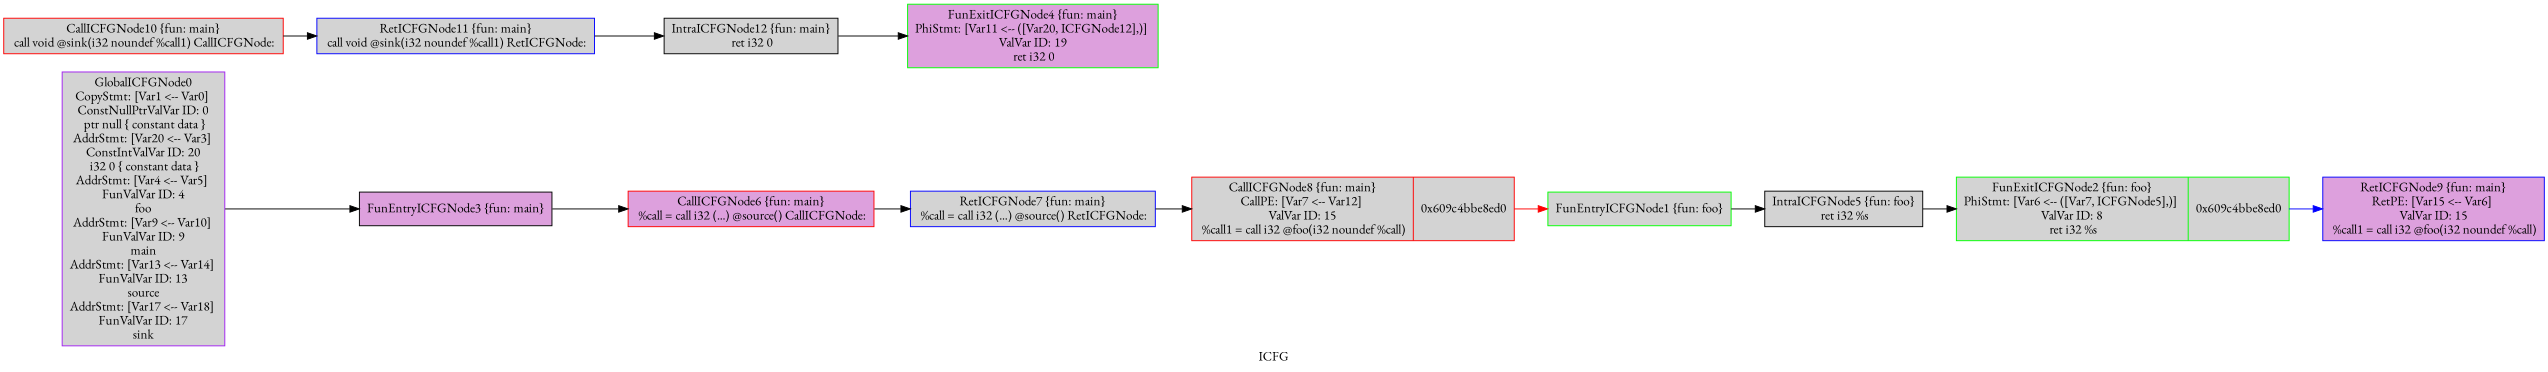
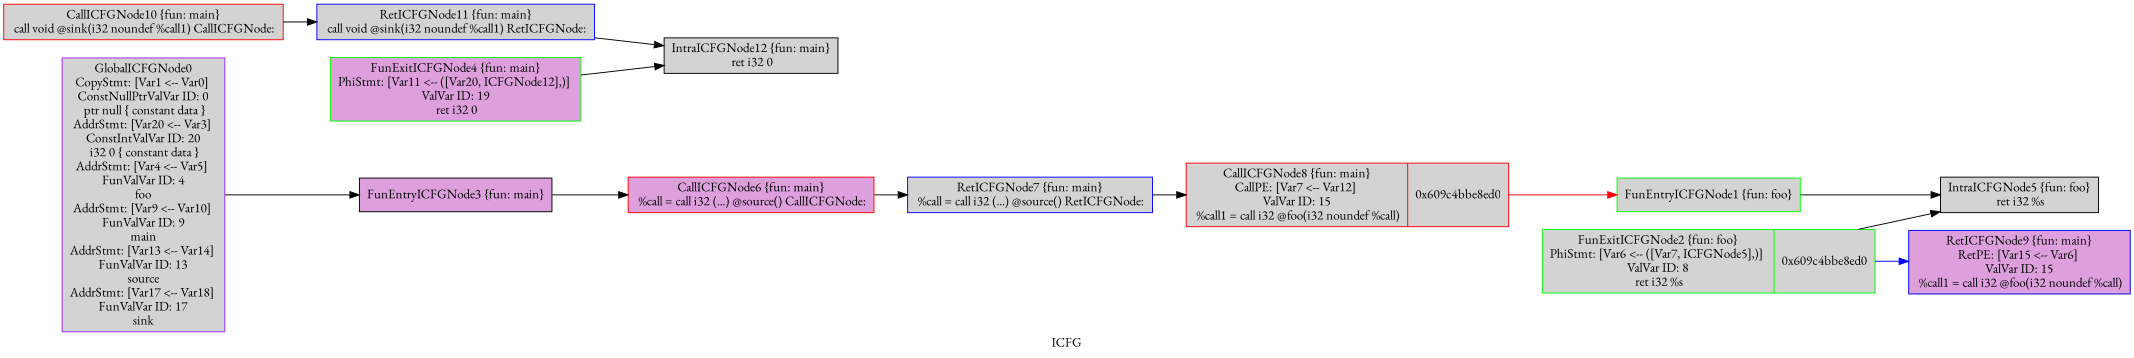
(868, 36) -> (618, 71)
(1935, 209) -> (1894, 222)
